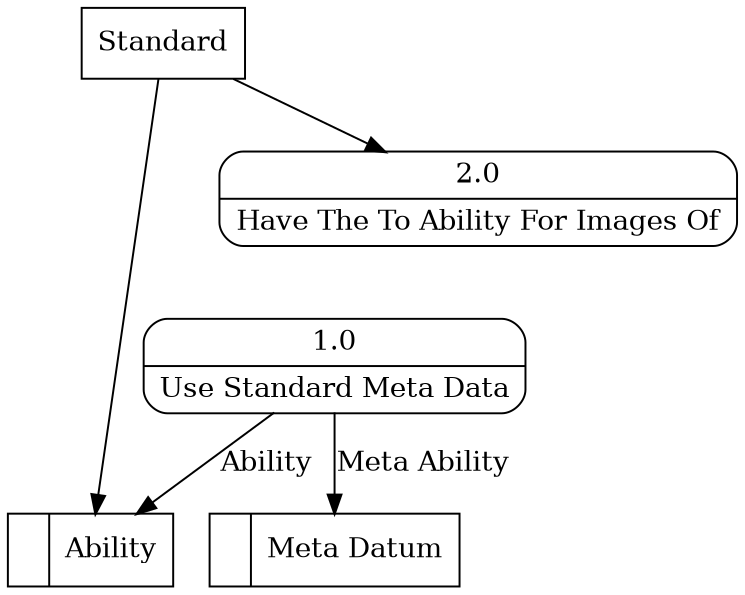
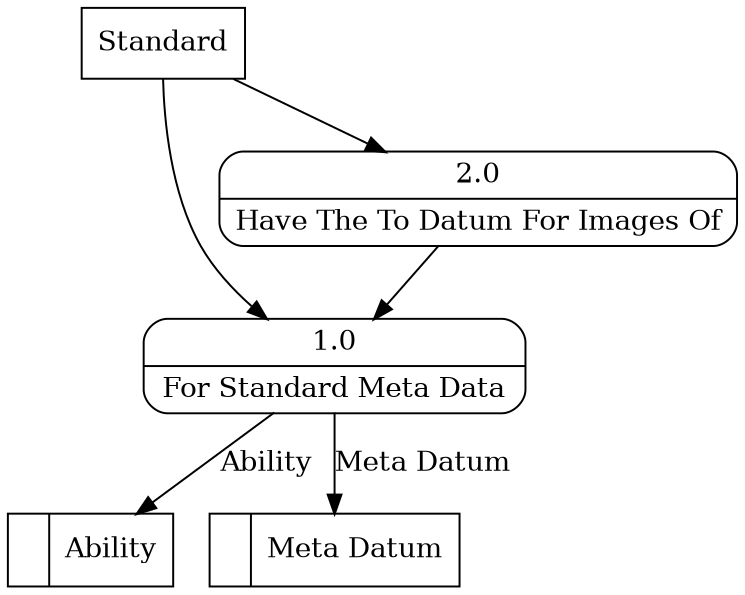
(478, 221) -> (478, 221)
none -> (413, 275)
(128, 287) -> (182, 203)
(335, 389) -> (335, 389)
(423, 463) -> (423, 463)
